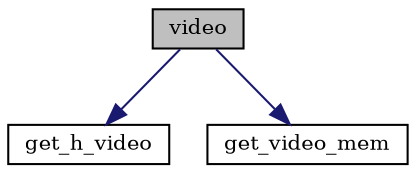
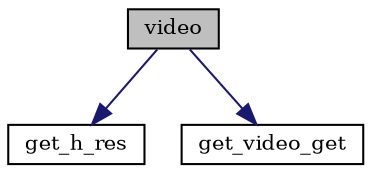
(89, 144) -> (76, 144)
(308, 144) -> (272, 144)
